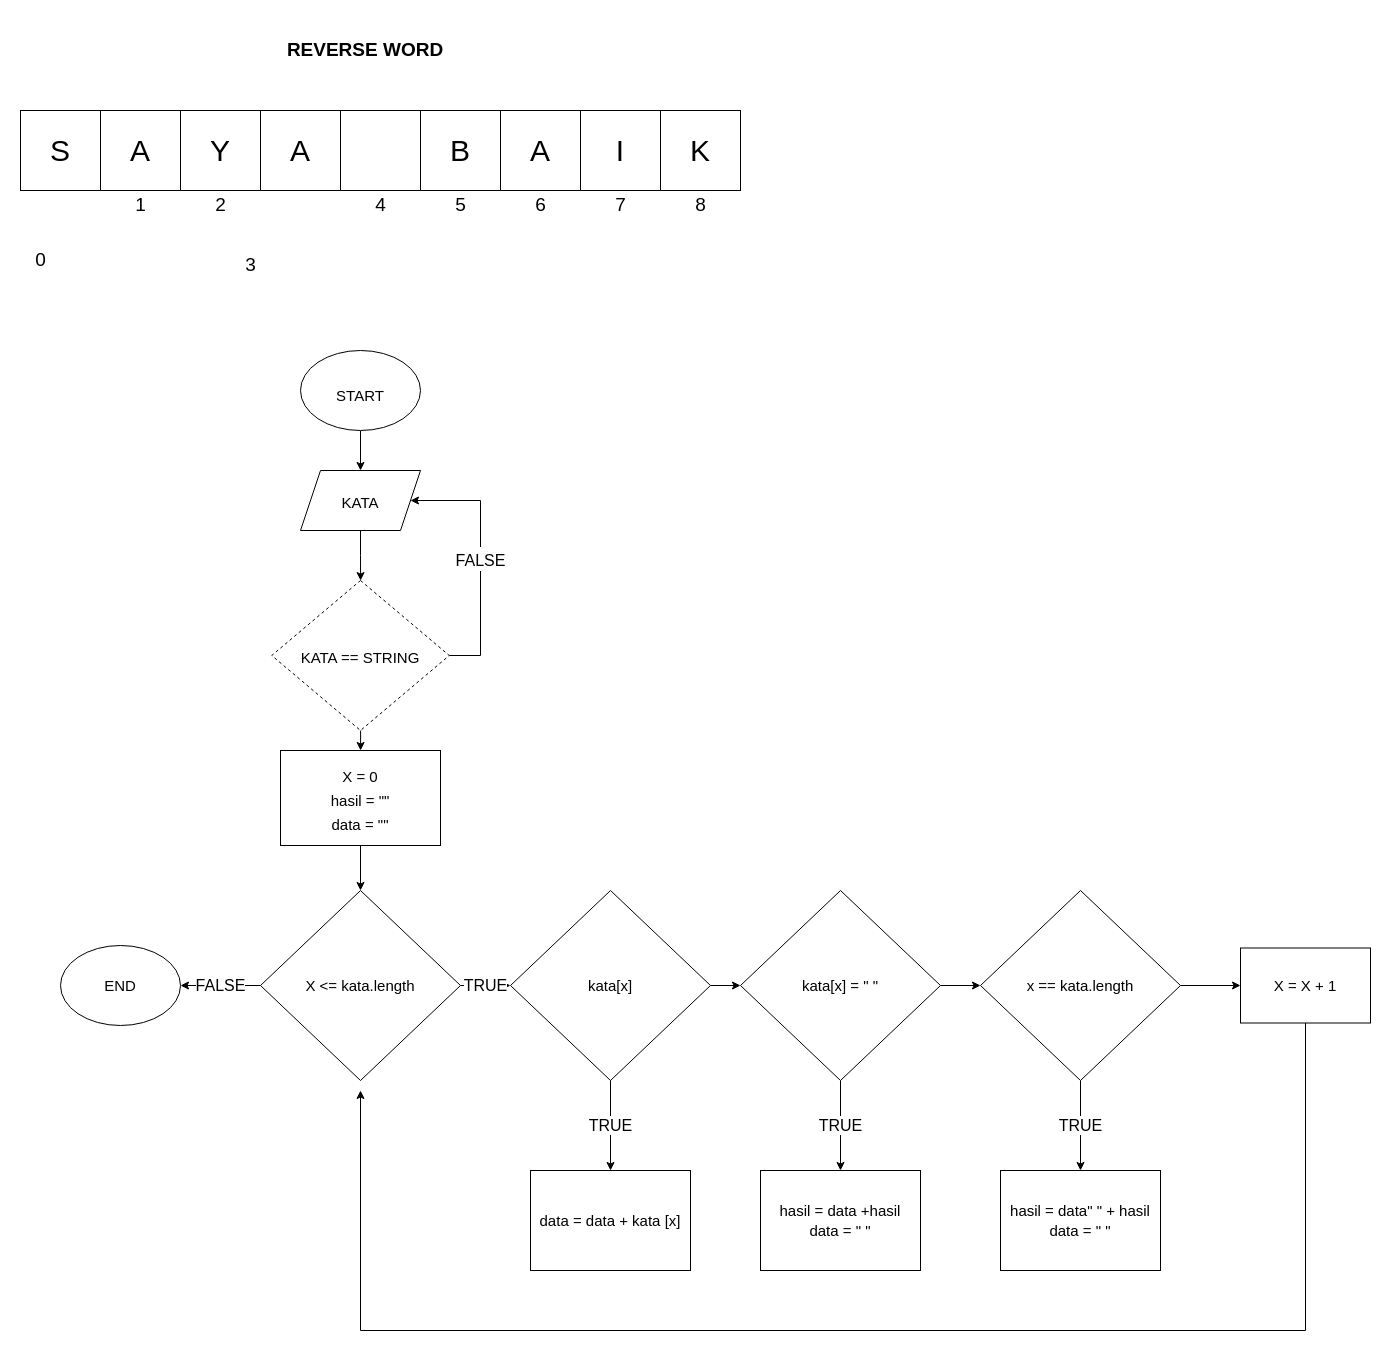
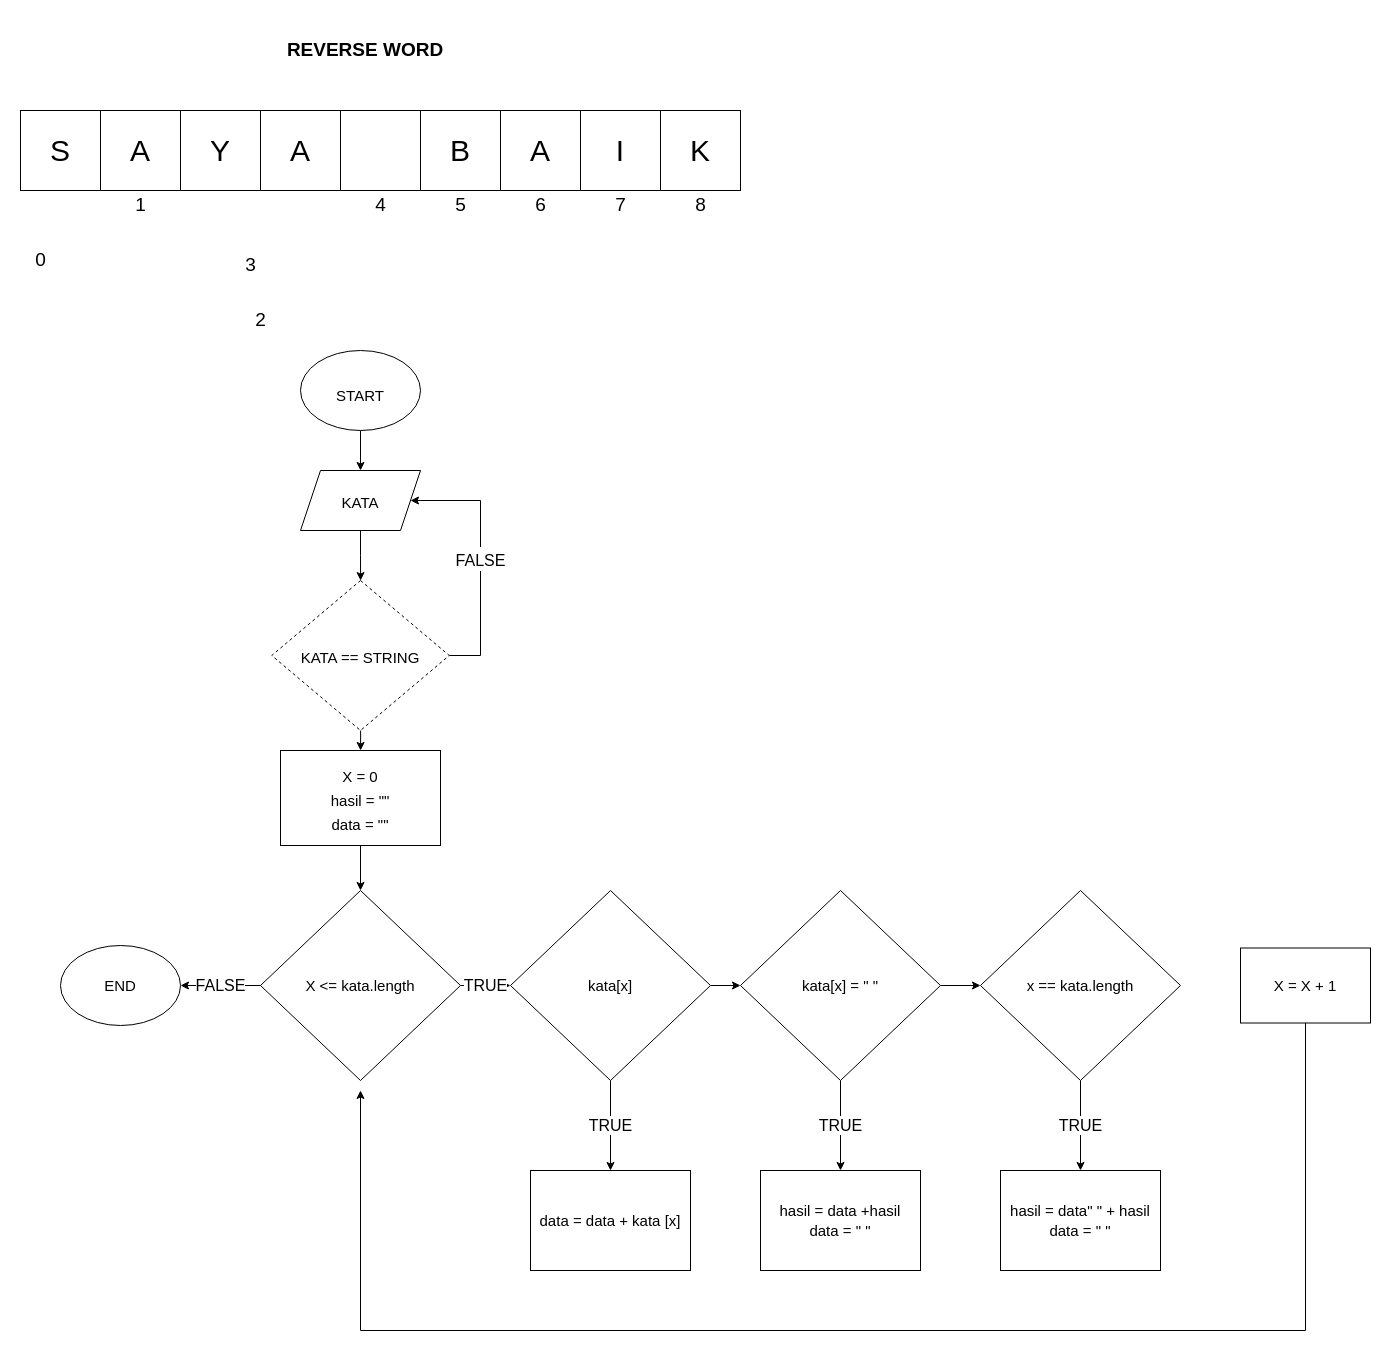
(221, 206) -> (261, 321)
(1207, 986) -> none
